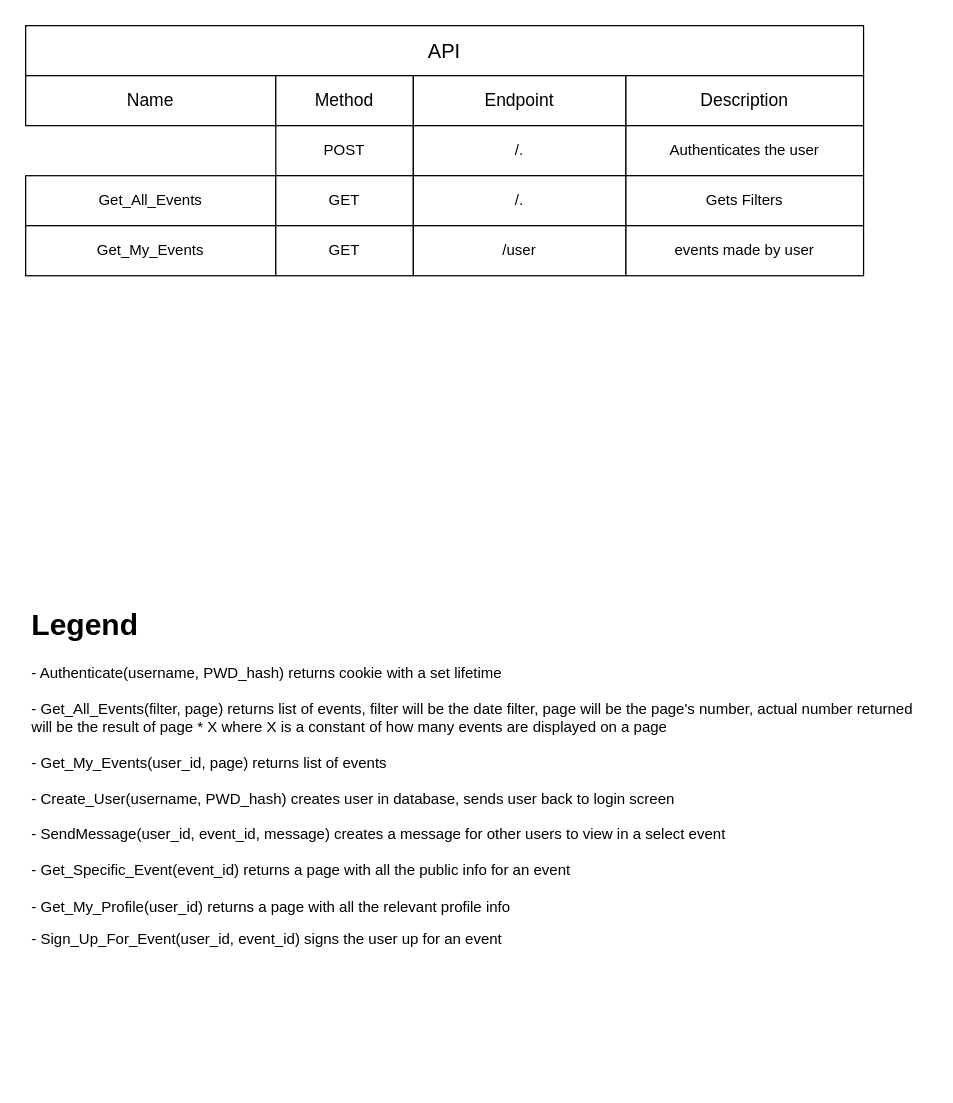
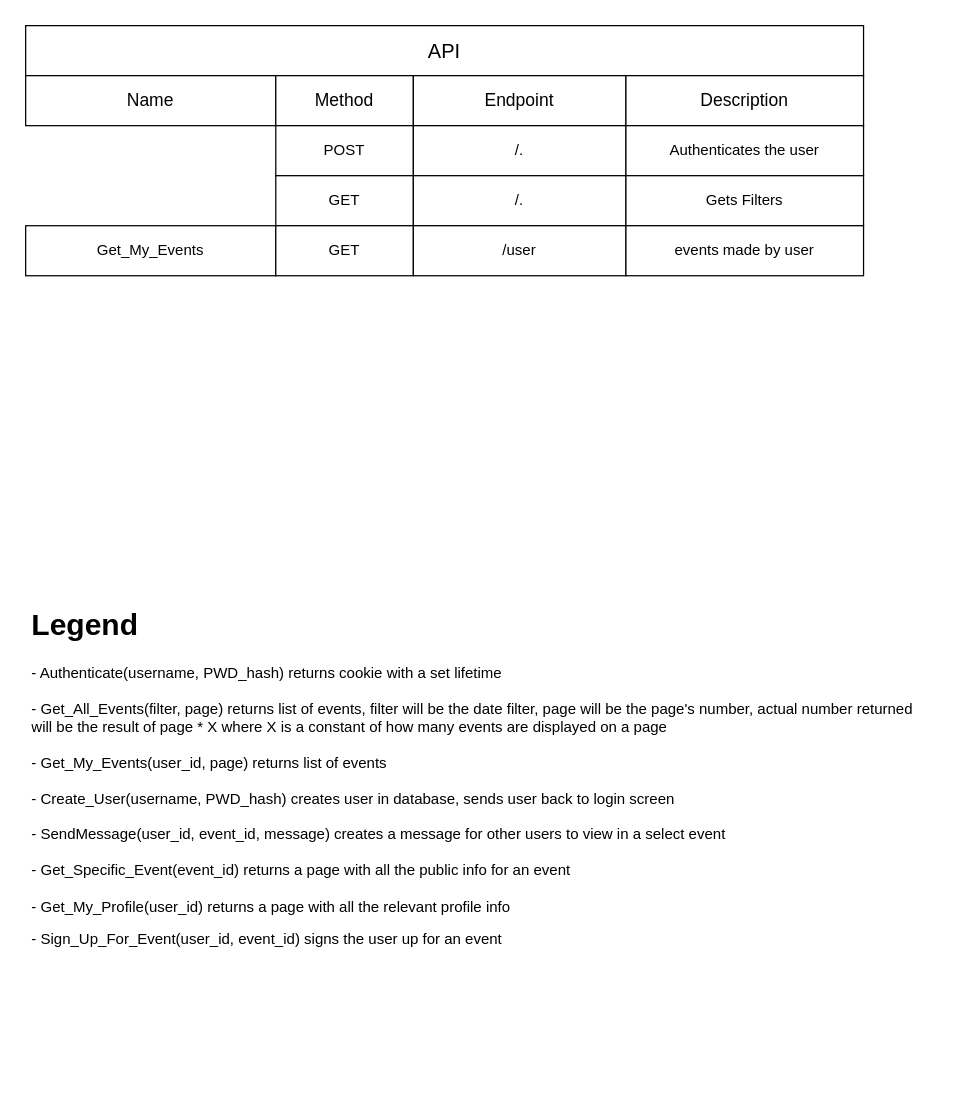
(151, 201) -> none
